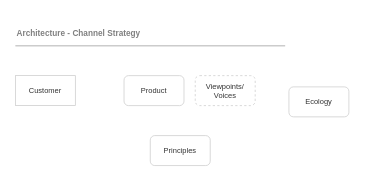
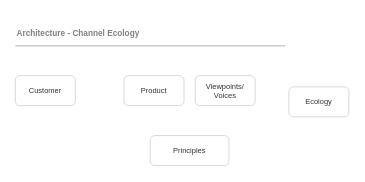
(161, 30) -> (154, 30)
(45, 90) -> (45, 90)
(225, 90) -> (225, 90)
(180, 150) -> (190, 150)
